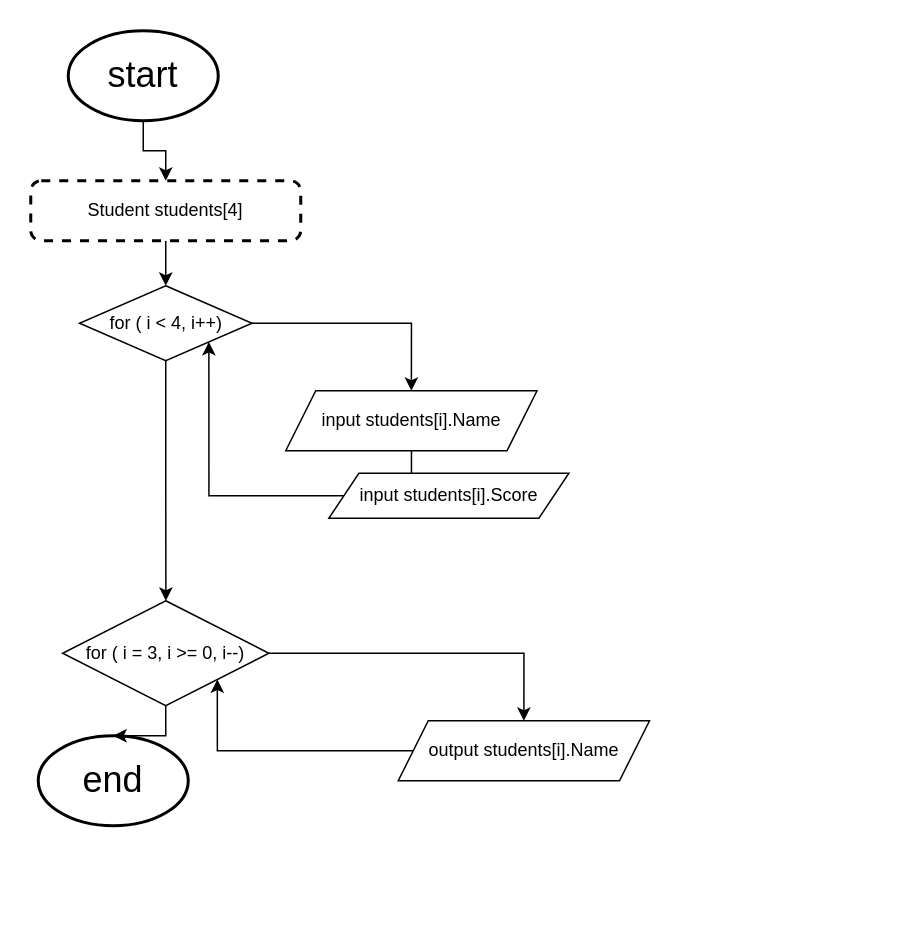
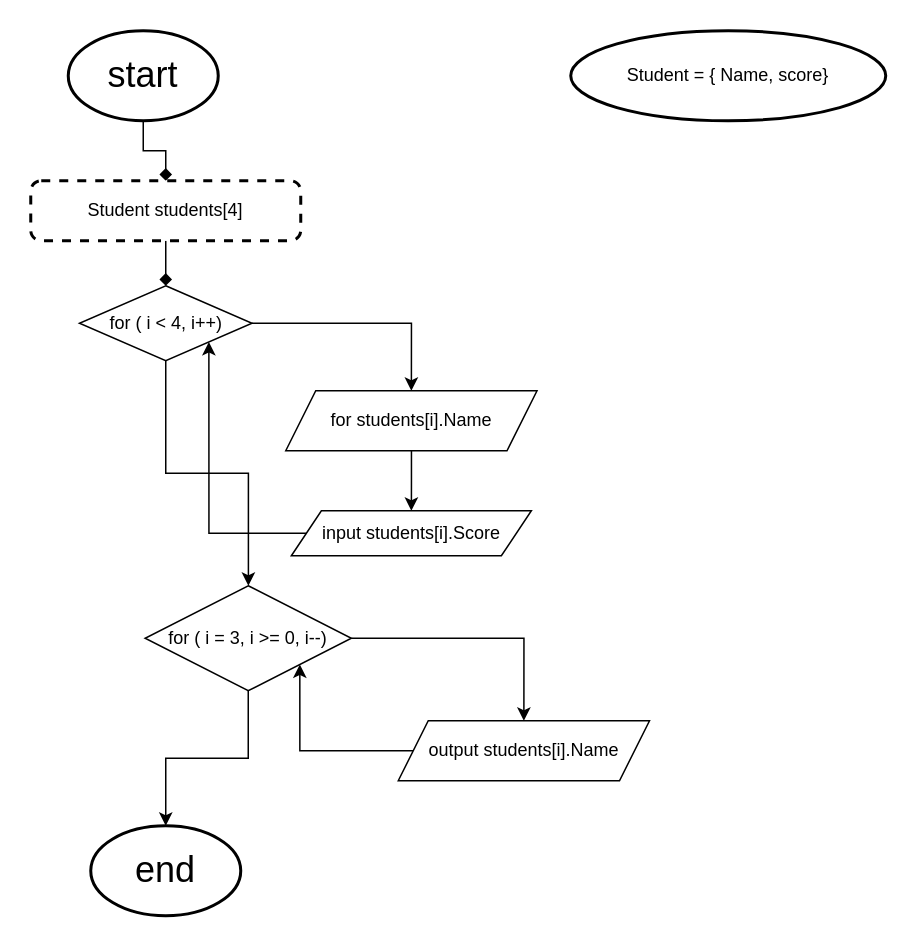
none -> (728, 76)
(166, 169) -> (166, 168)
(166, 274) -> (166, 273)
(412, 421) -> (412, 421)
(449, 496) -> (411, 533)
(166, 653) -> (248, 638)
(113, 781) -> (166, 871)
